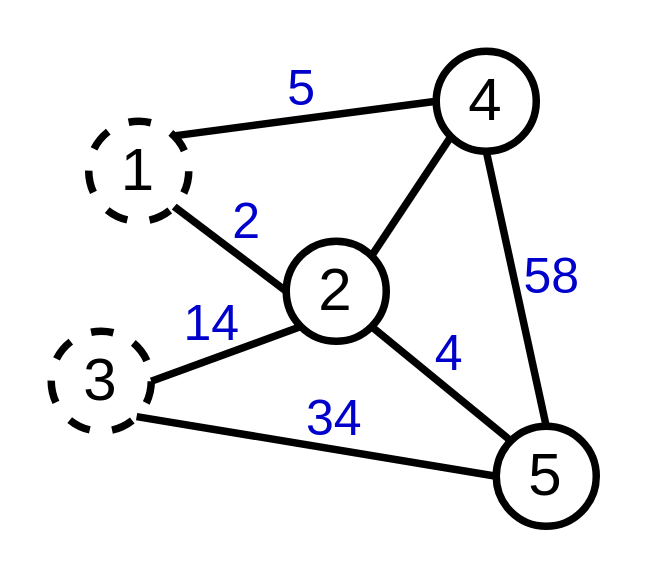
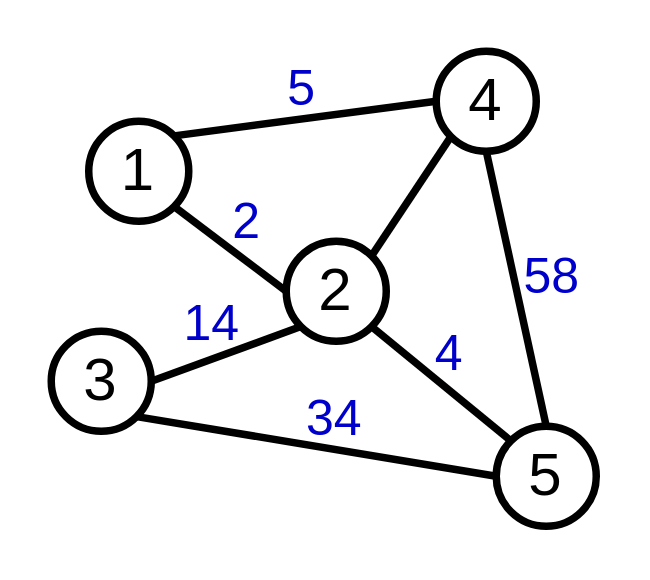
(139, 171) -> (139, 171)
(101, 381) -> (101, 381)
